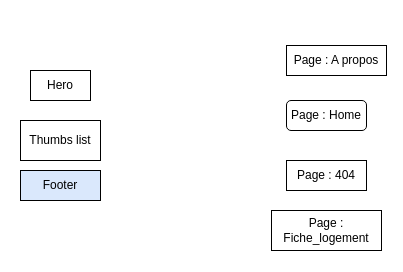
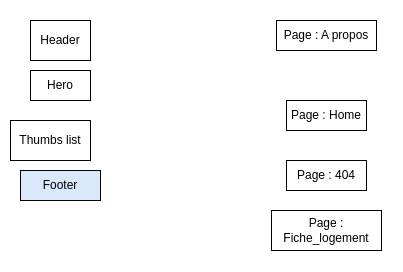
none -> (61, 41)
(337, 61) -> (327, 36)
(327, 116) -> (327, 116)
(61, 141) -> (51, 141)
